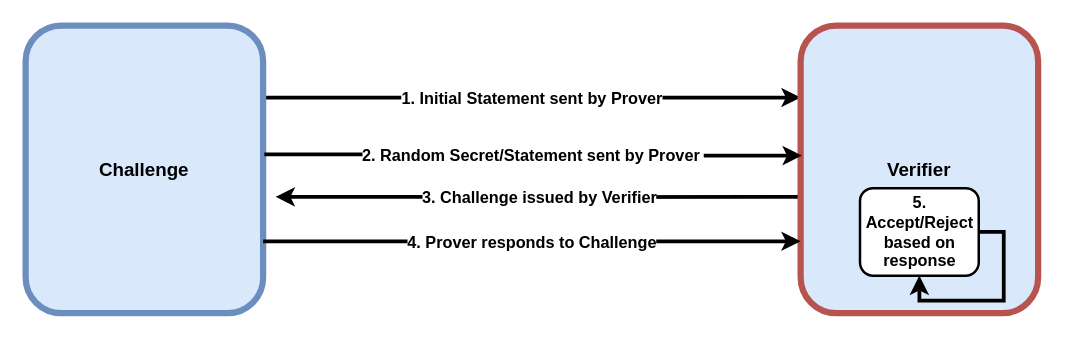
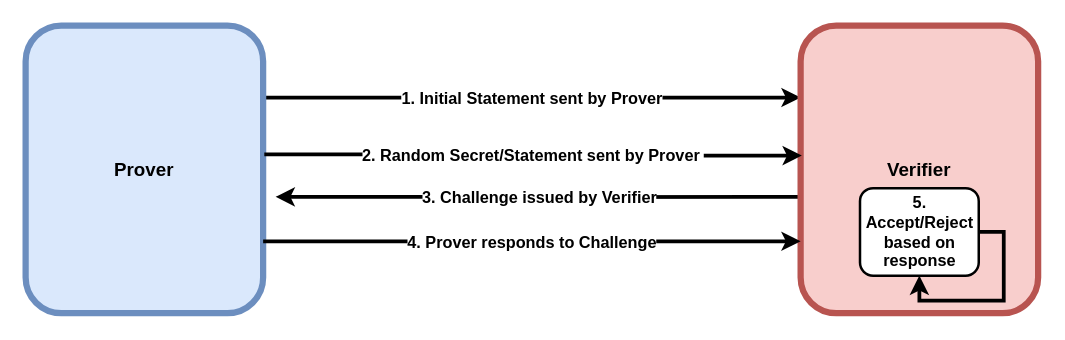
(144, 169) -> (144, 169)
(919, 169) -> (919, 169)
